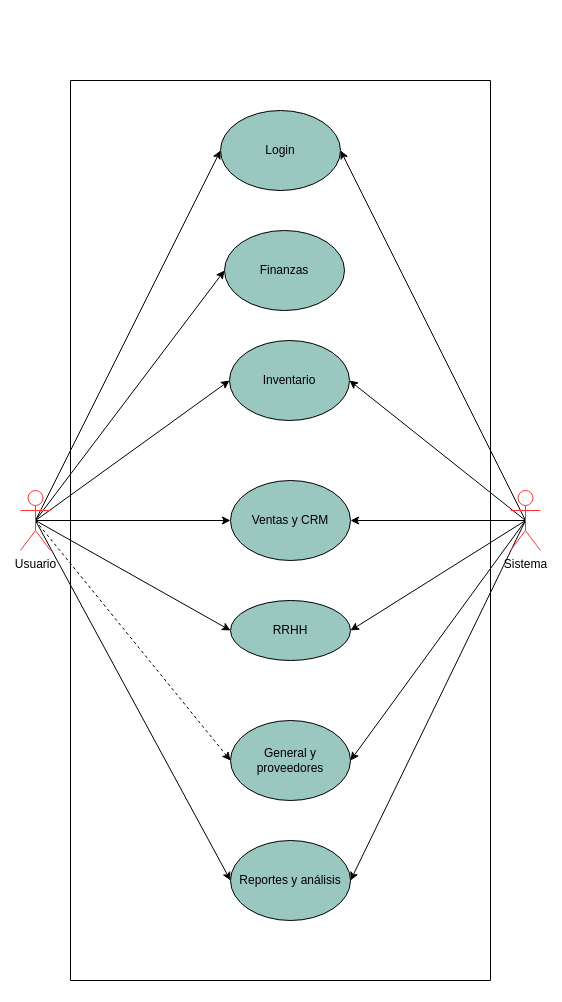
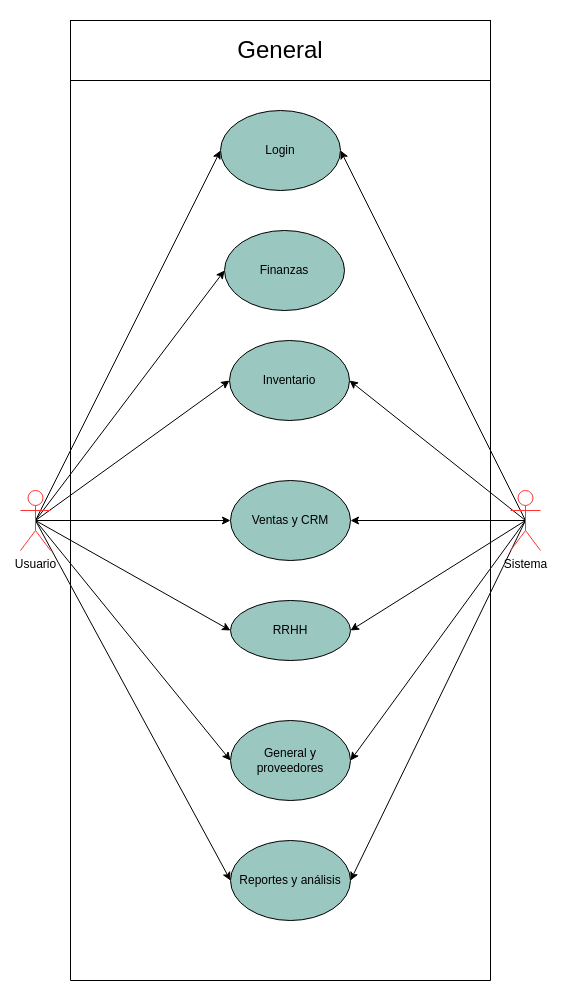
none -> (281, 51)
(133, 640) -> (133, 640)
